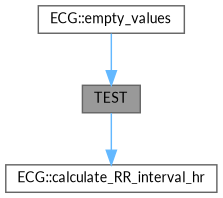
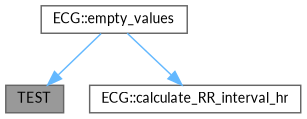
(111, 132) -> (149, 54)
